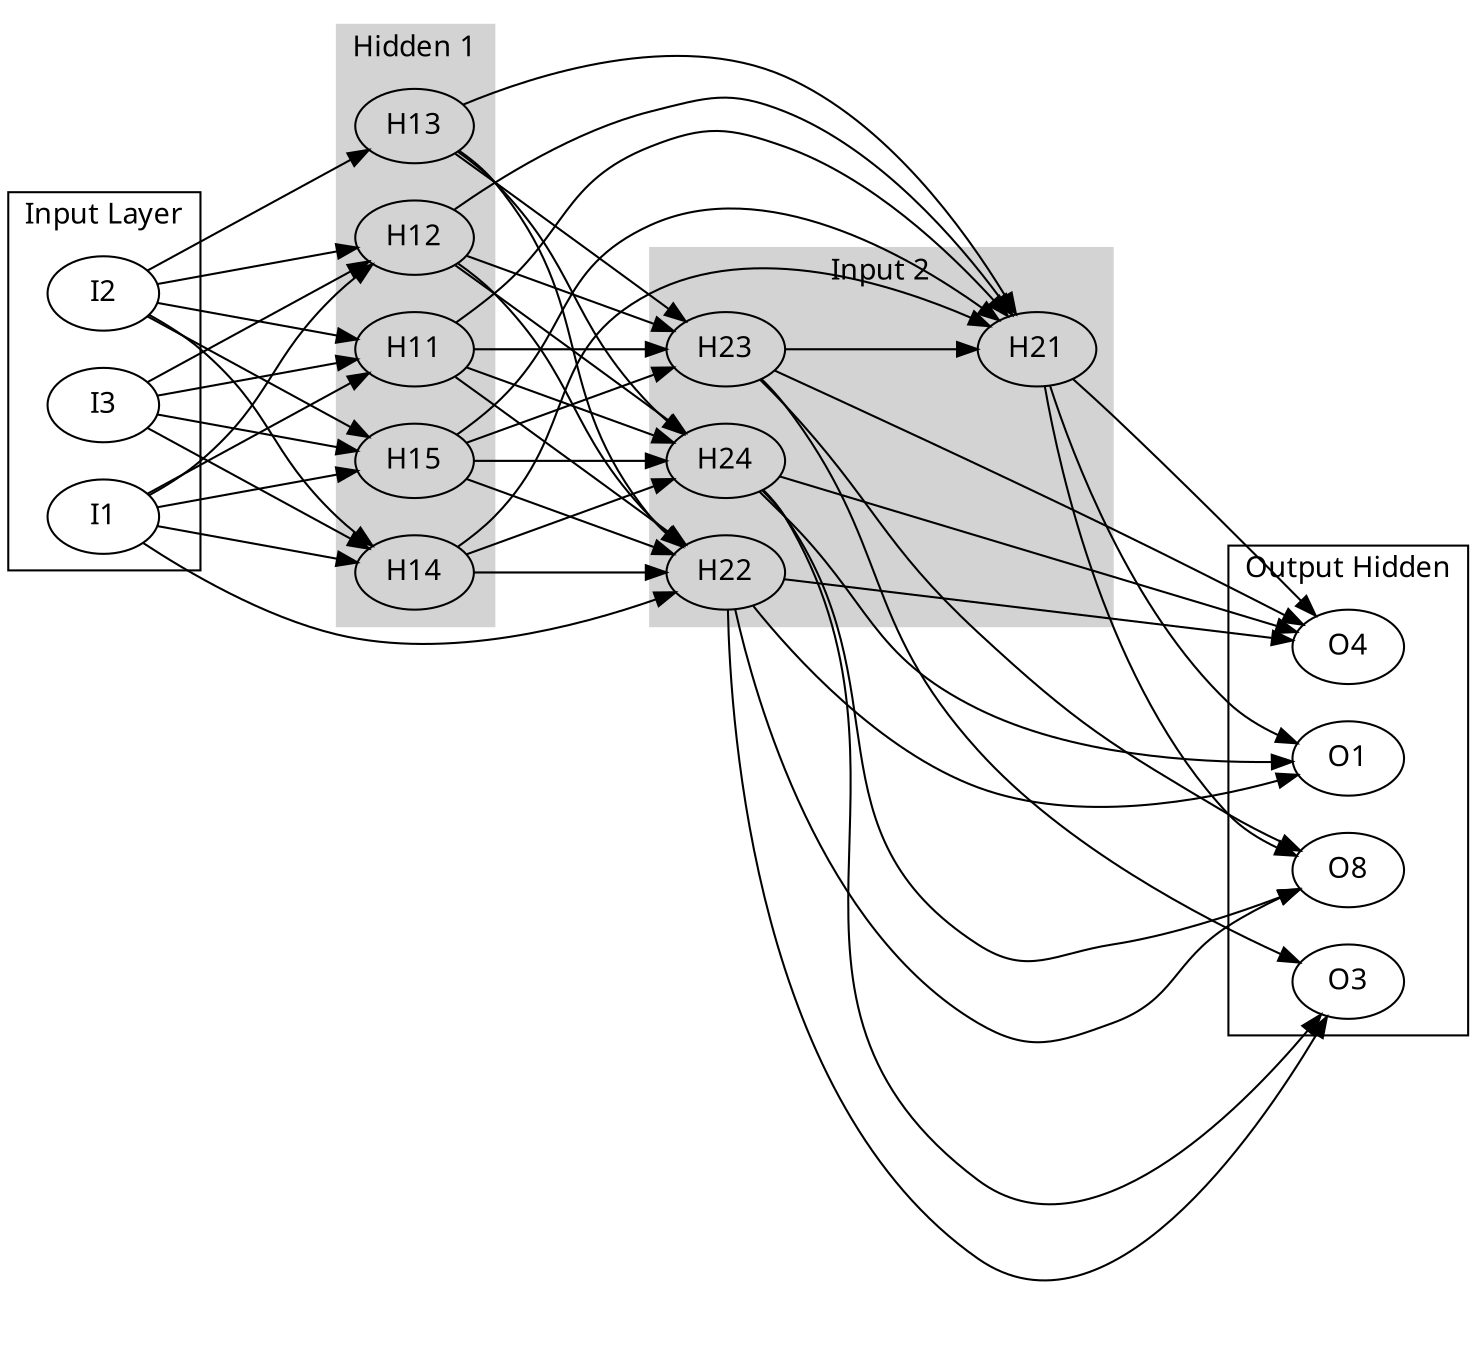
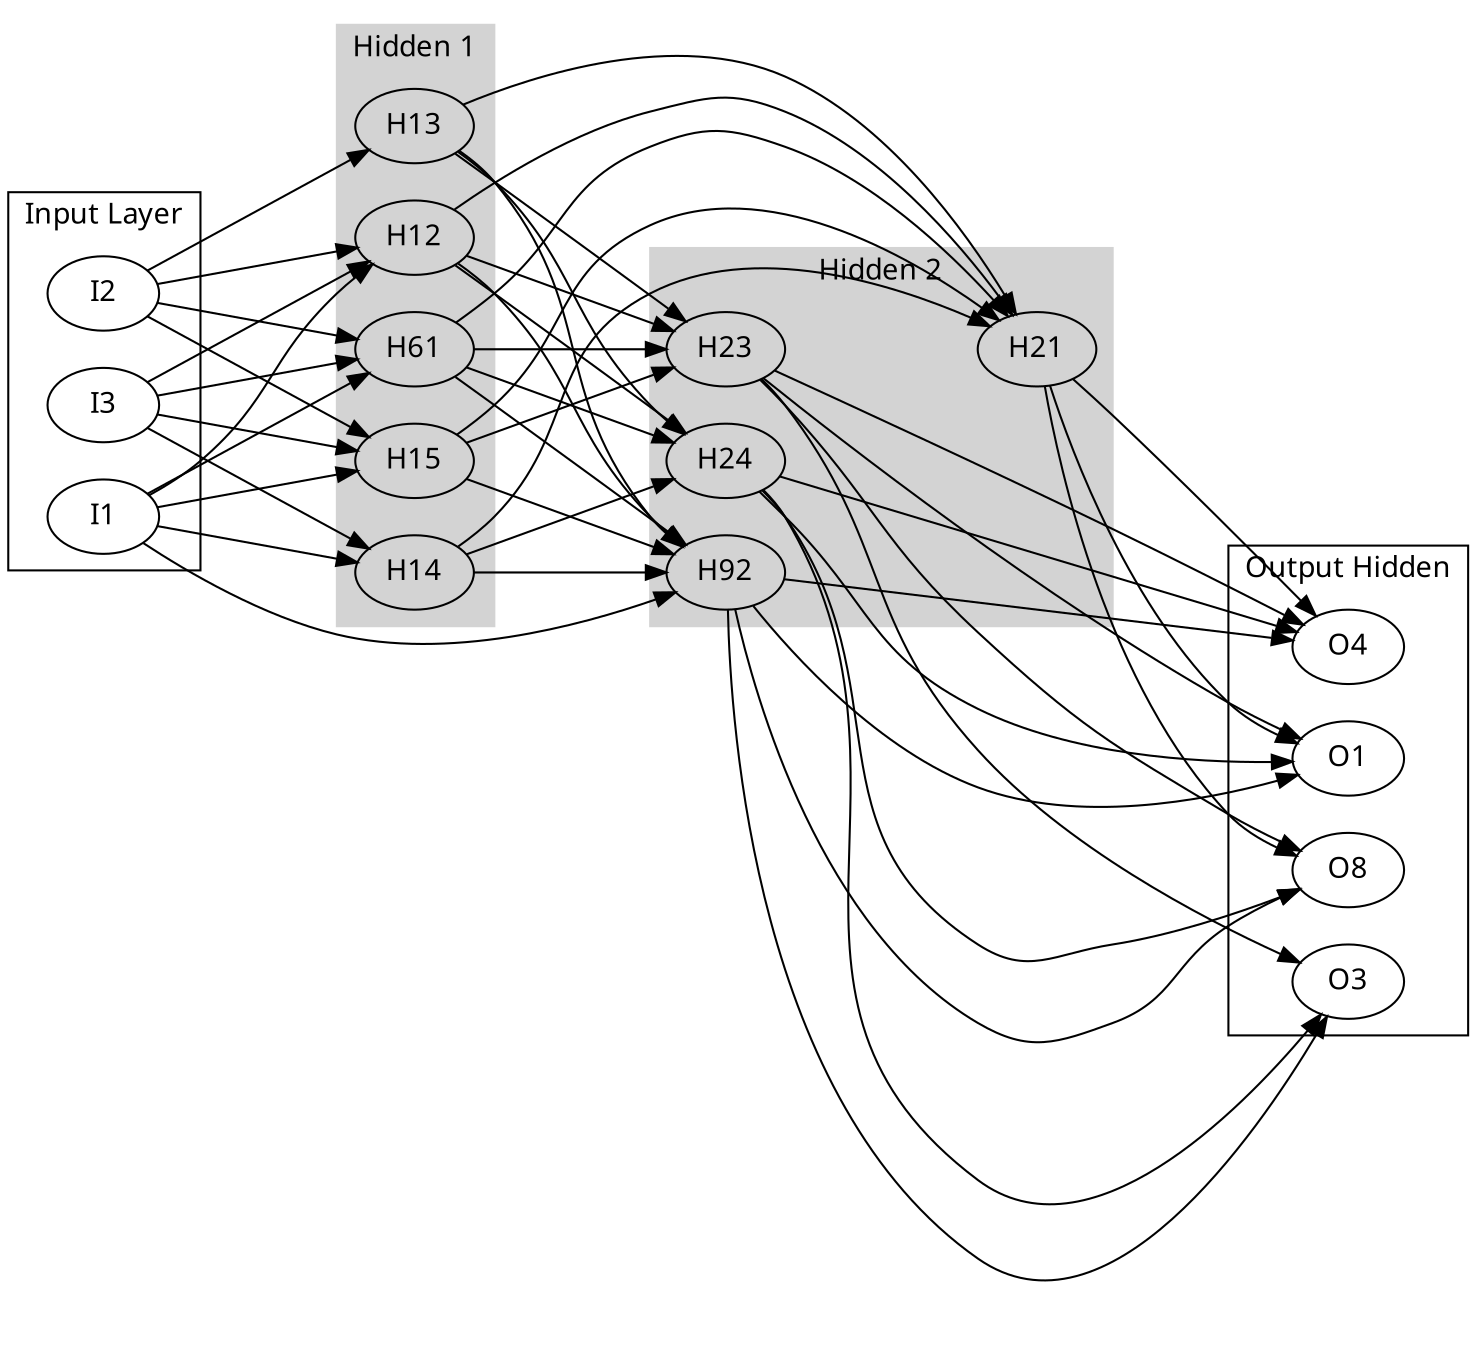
(881, 272) -> (881, 272)
(415, 349) -> (415, 349)
(871, 349) -> (1014, 566)
(260, 416) -> none
(517, 461) -> none
(726, 572) -> (726, 572)
